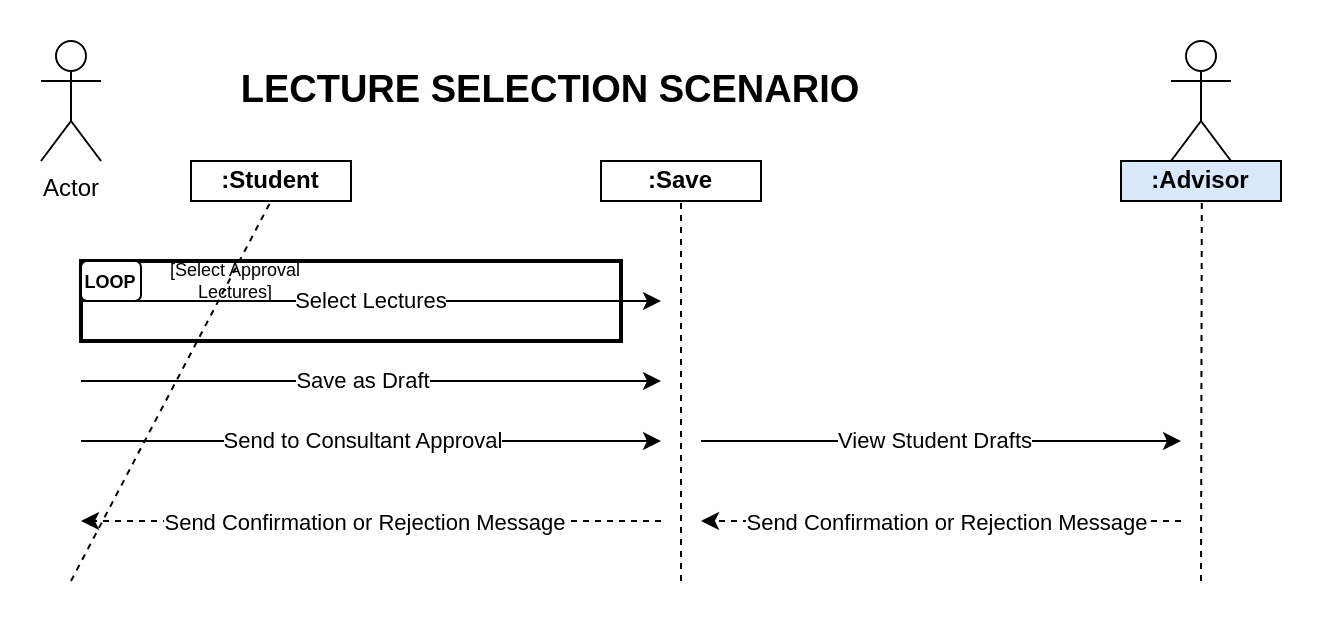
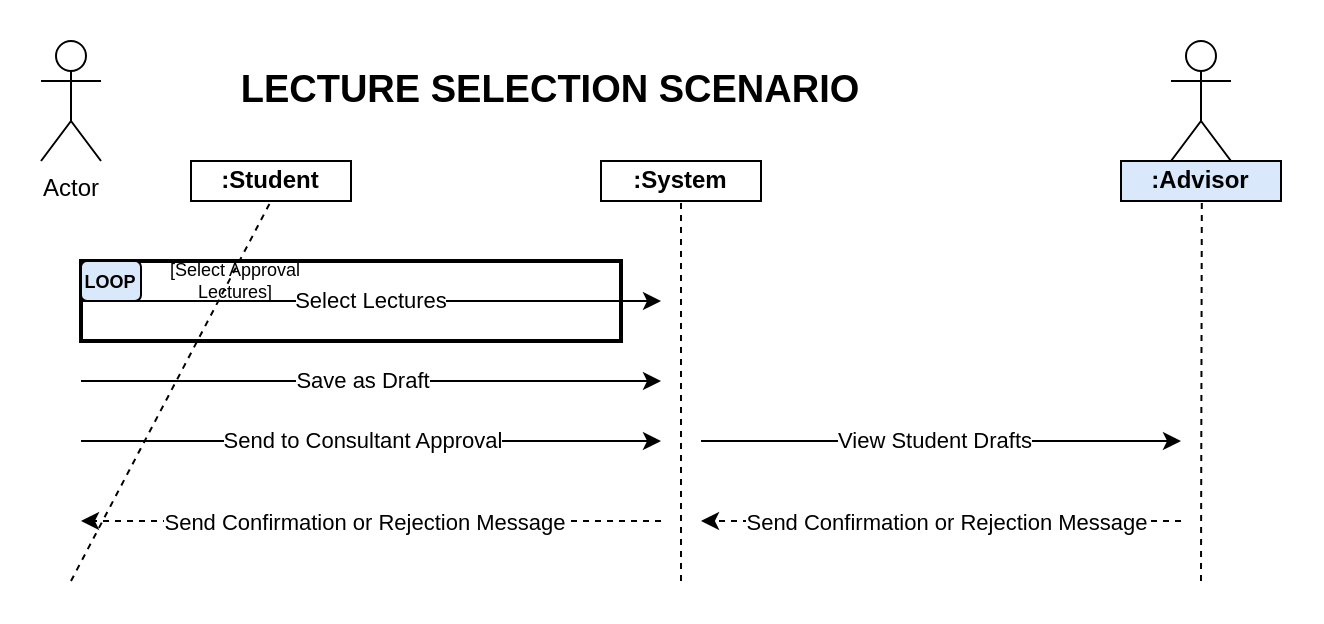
(681, 181) -> (681, 181)
(111, 281) -> (111, 281)
